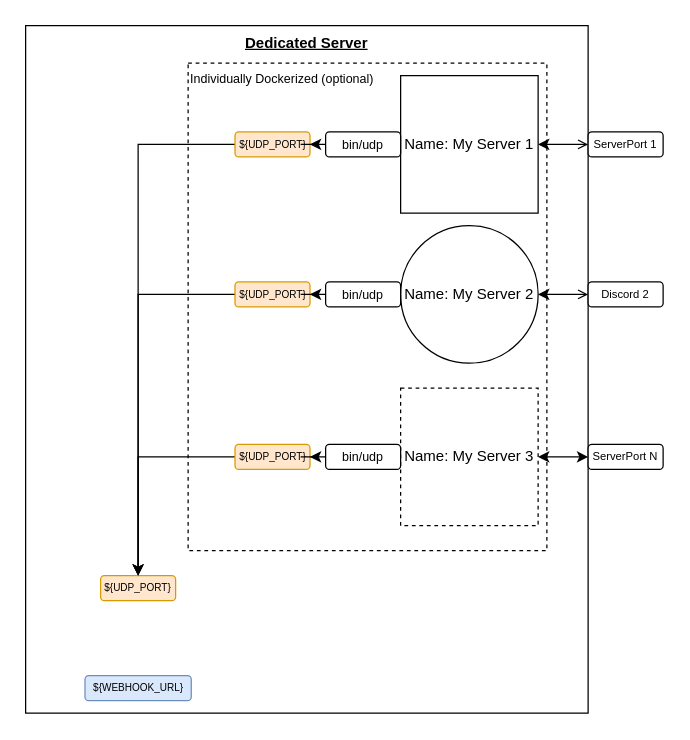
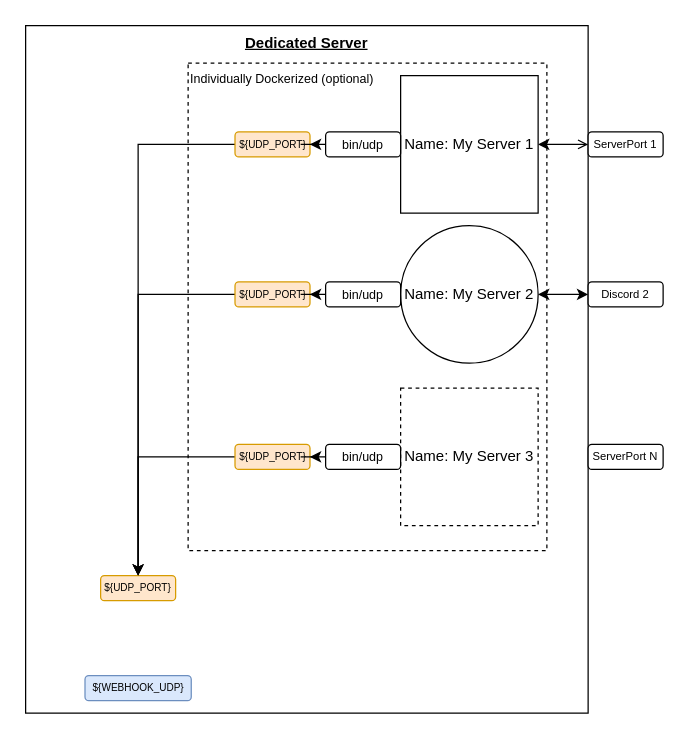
(580, 294) -> (578, 294)
(563, 457) -> none
(139, 688) -> (139, 688)
